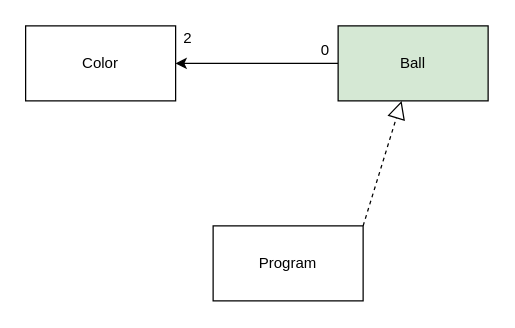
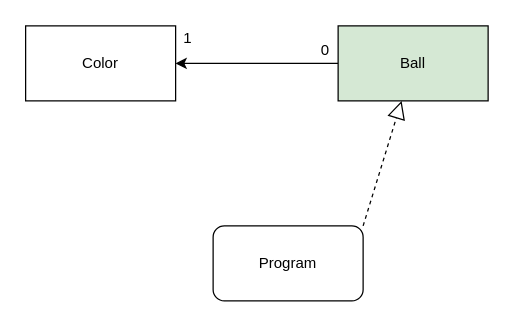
(188, 38) -> (188, 38)
(288, 263) -> (288, 263)
